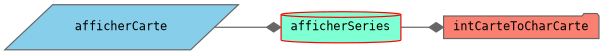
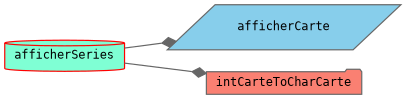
(240, 27) -> (143, 46)
